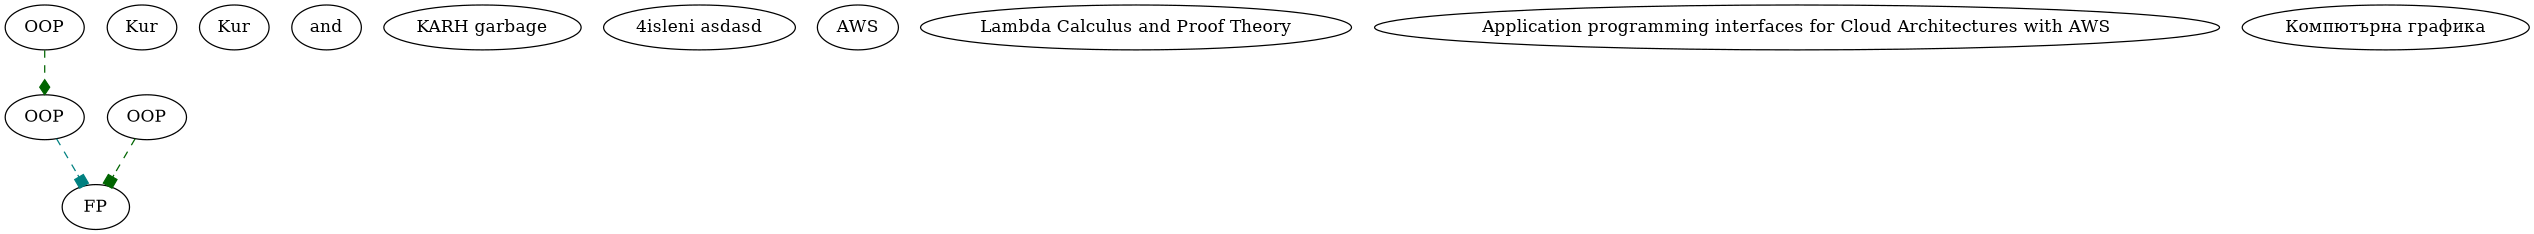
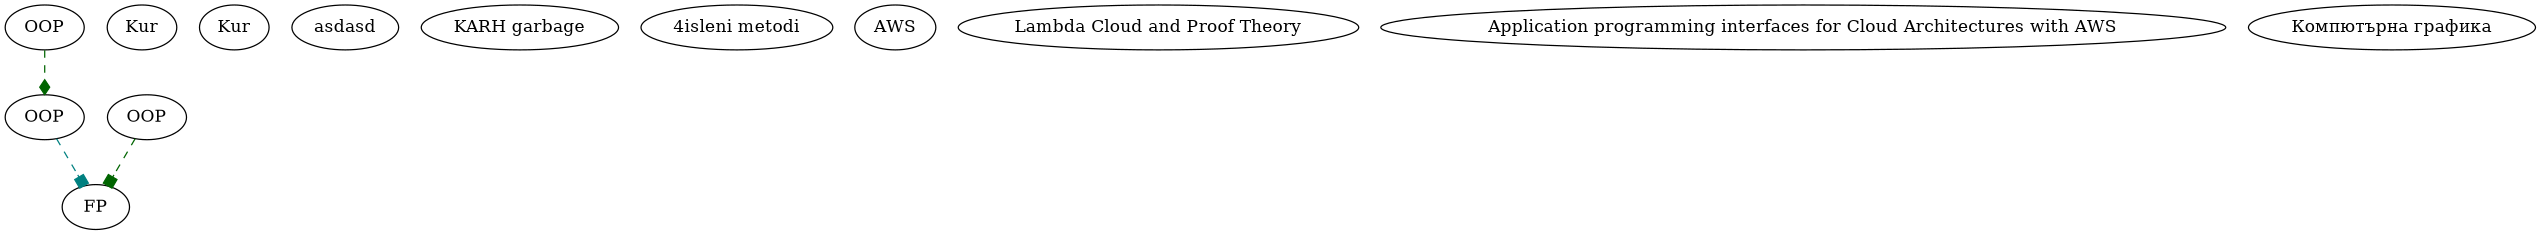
(327, 27) -> (345, 27)
(700, 27) -> (737, 27)
(1136, 27) -> (1158, 27)
